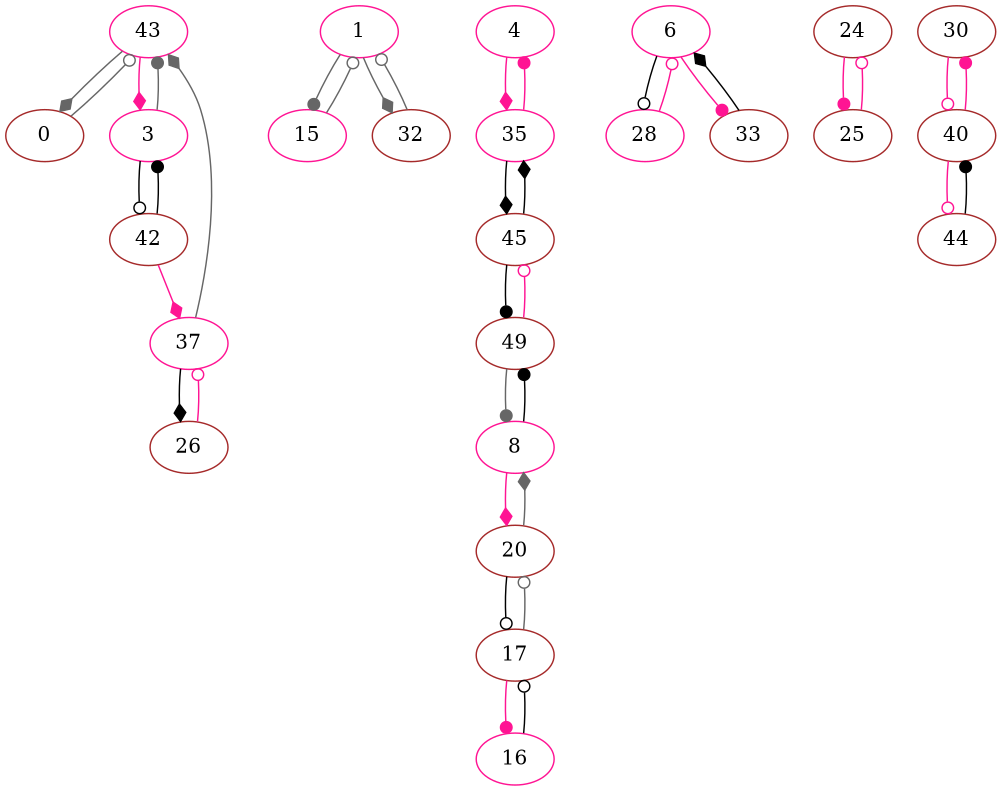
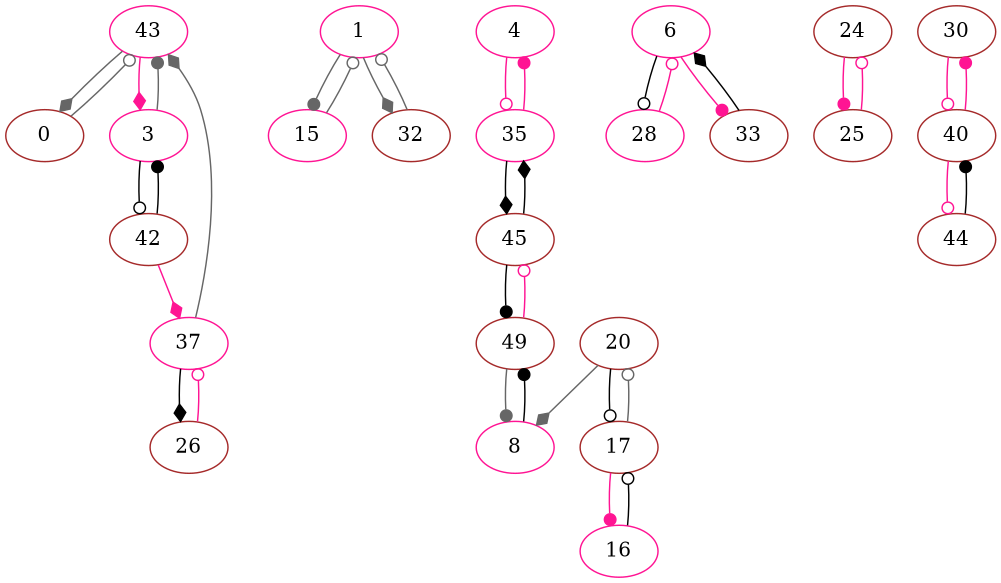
(506, 75) -> (506, 77)
(506, 490) -> none
